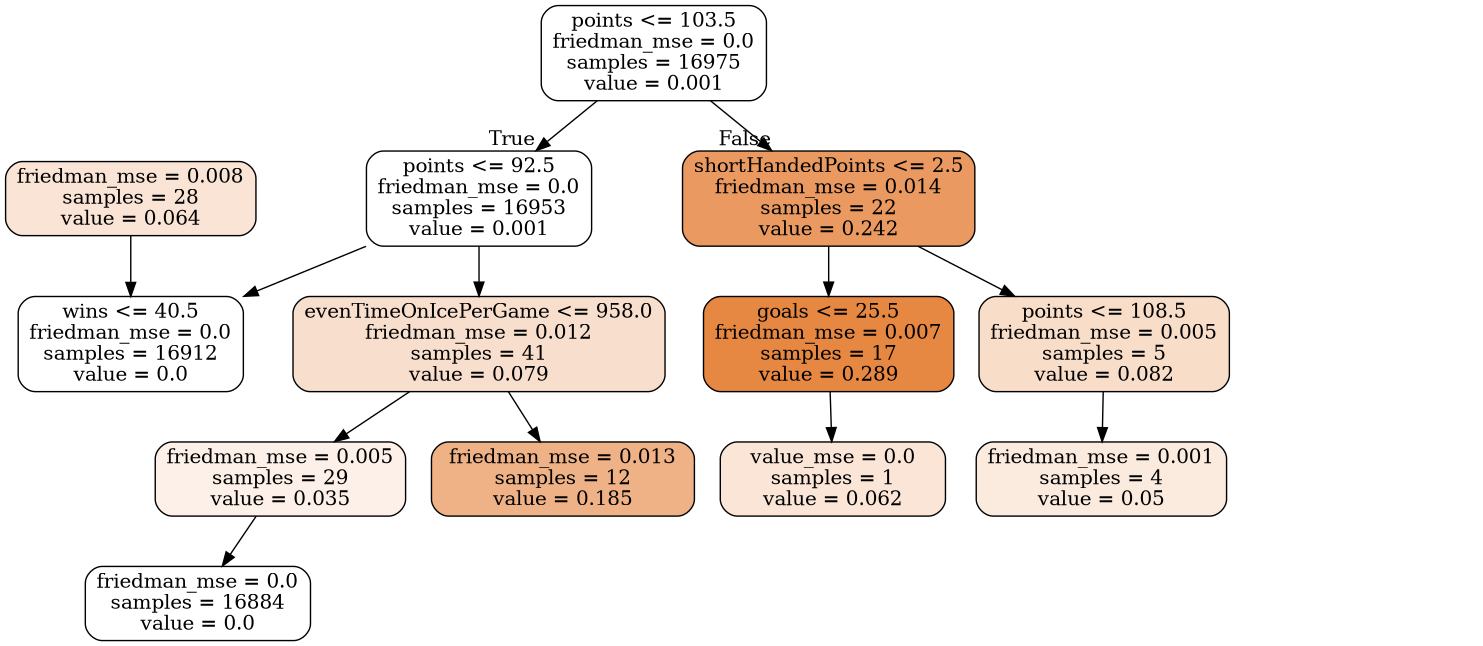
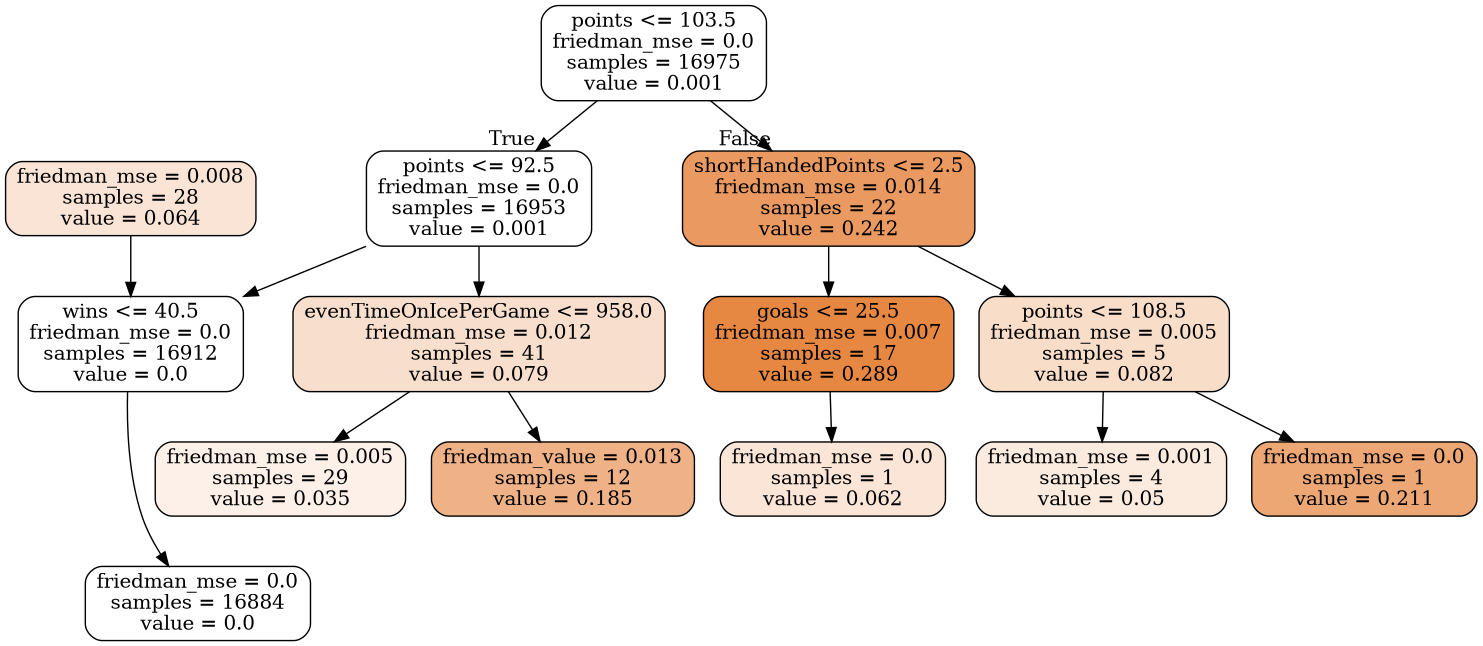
(563, 479) -> (563, 479)
(833, 479) -> (833, 479)
none -> (1364, 479)
(243, 535) -> (132, 476)
